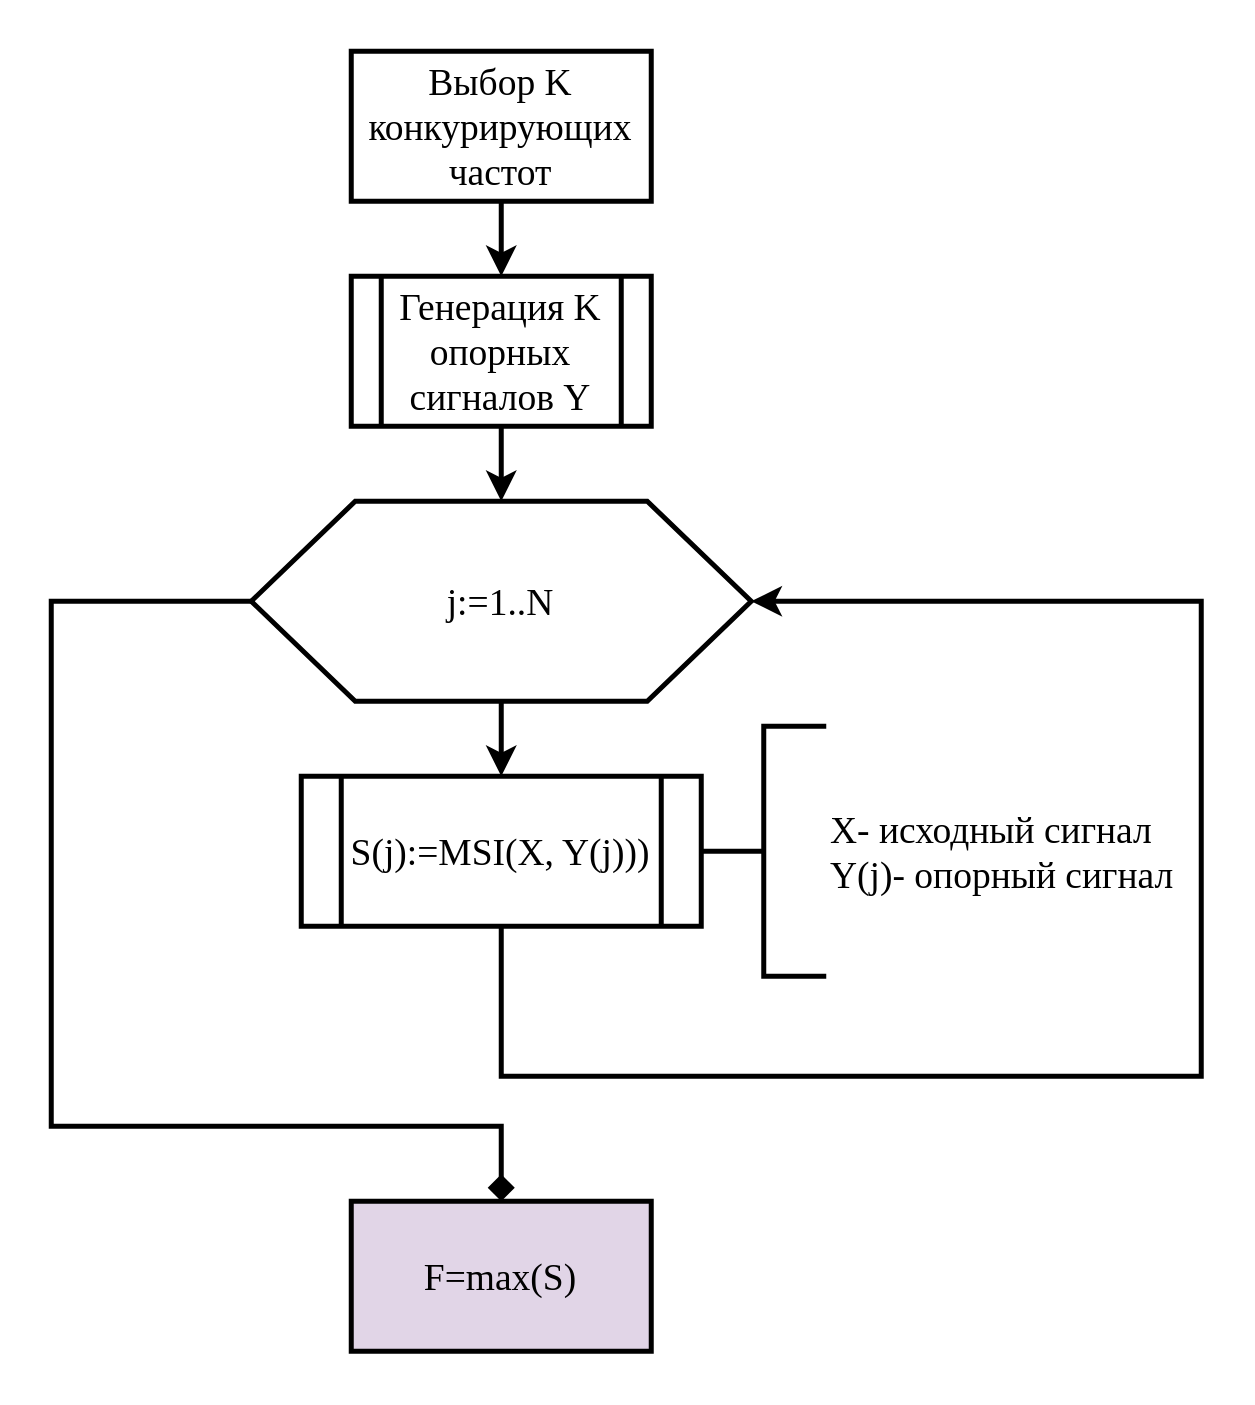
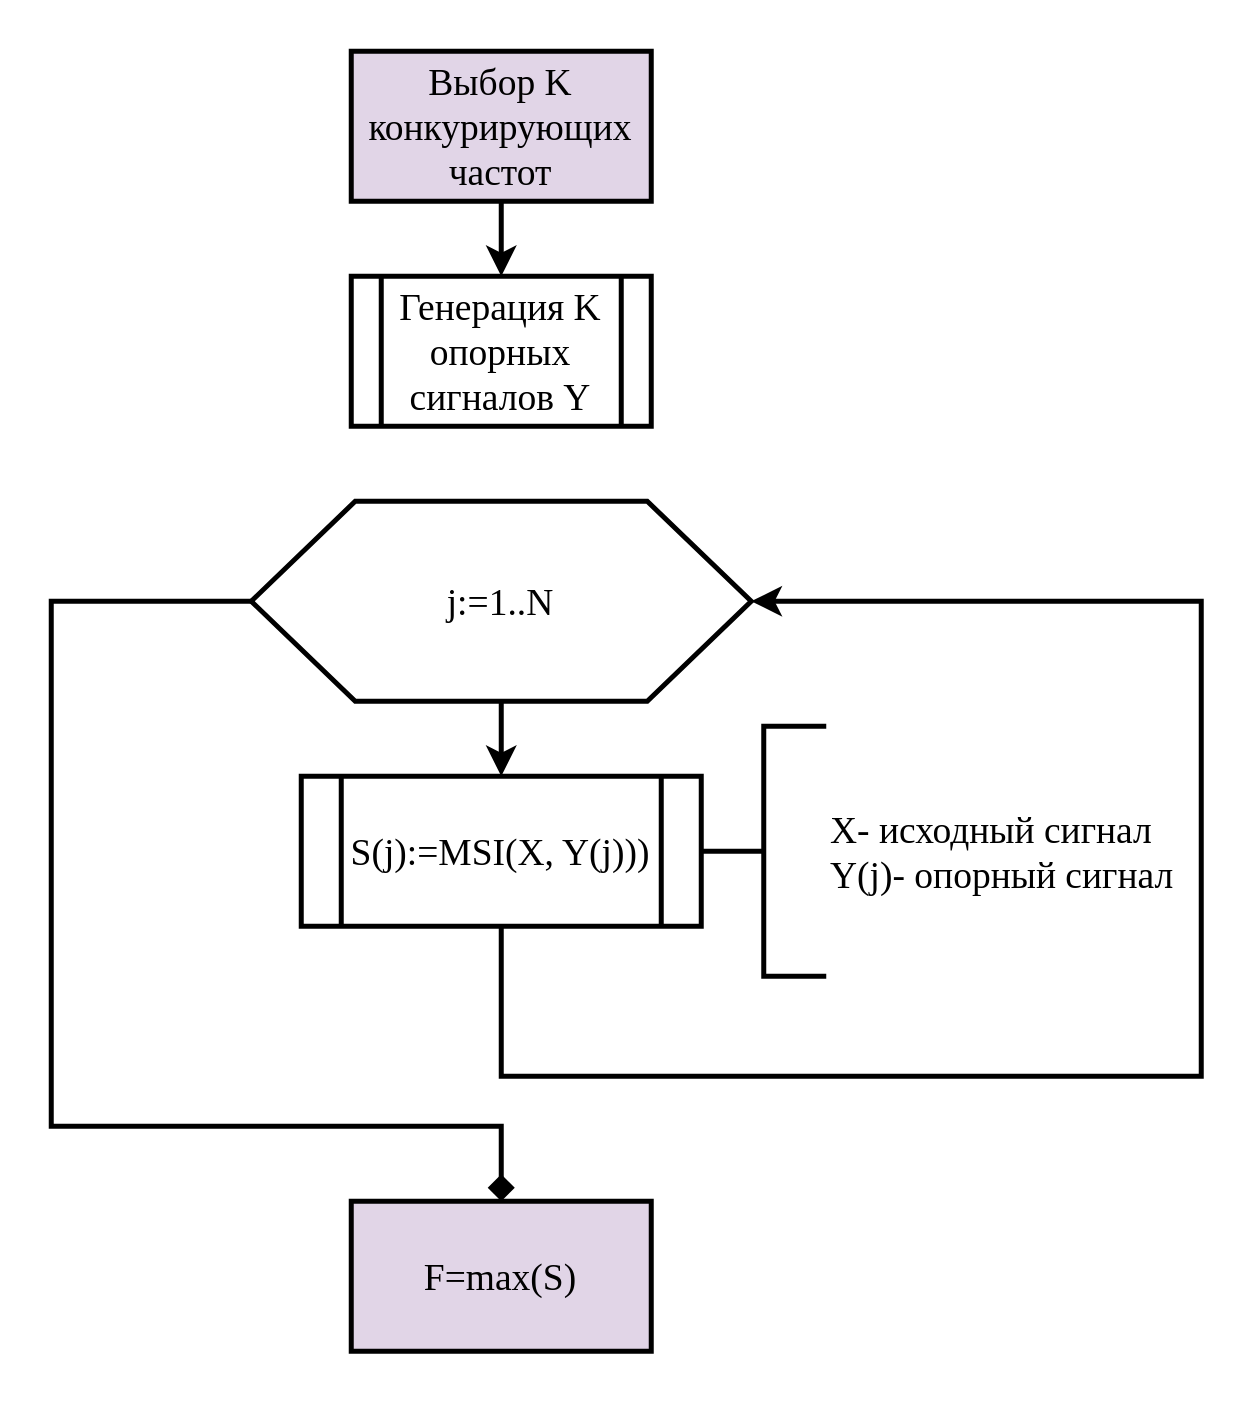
(501, 126) -> (501, 126)
(501, 453) -> none
